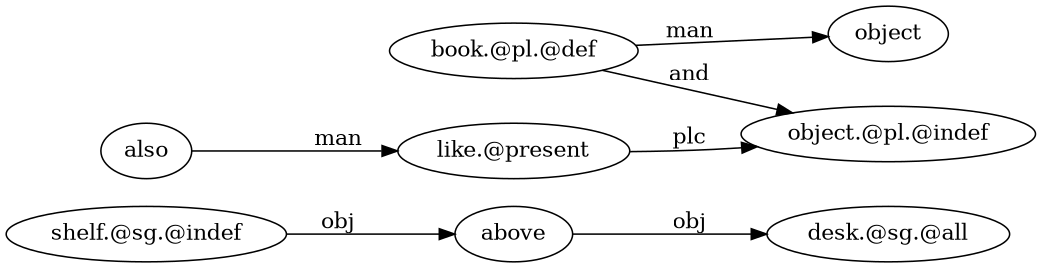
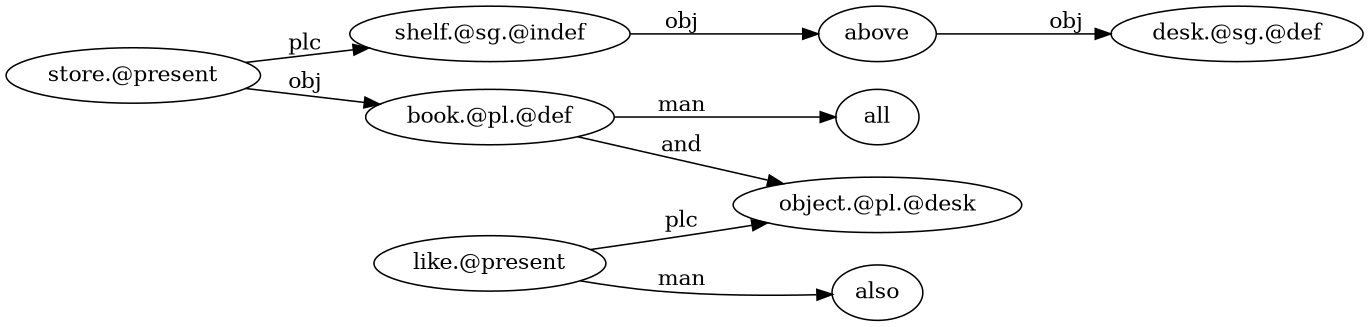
(888, 34) -> (877, 117)
none -> (133, 75)
(888, 134) -> (877, 205)
(287, 151) -> (698, 294)
(888, 234) -> (1237, 34)
